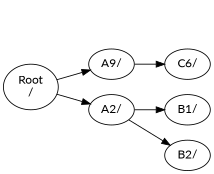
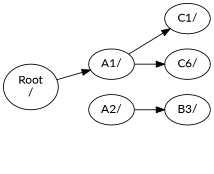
none -> (188, 19)
(112, 64) -> (112, 64)
(70, 98) -> none
(188, 110) -> (188, 110)
(188, 155) -> none
